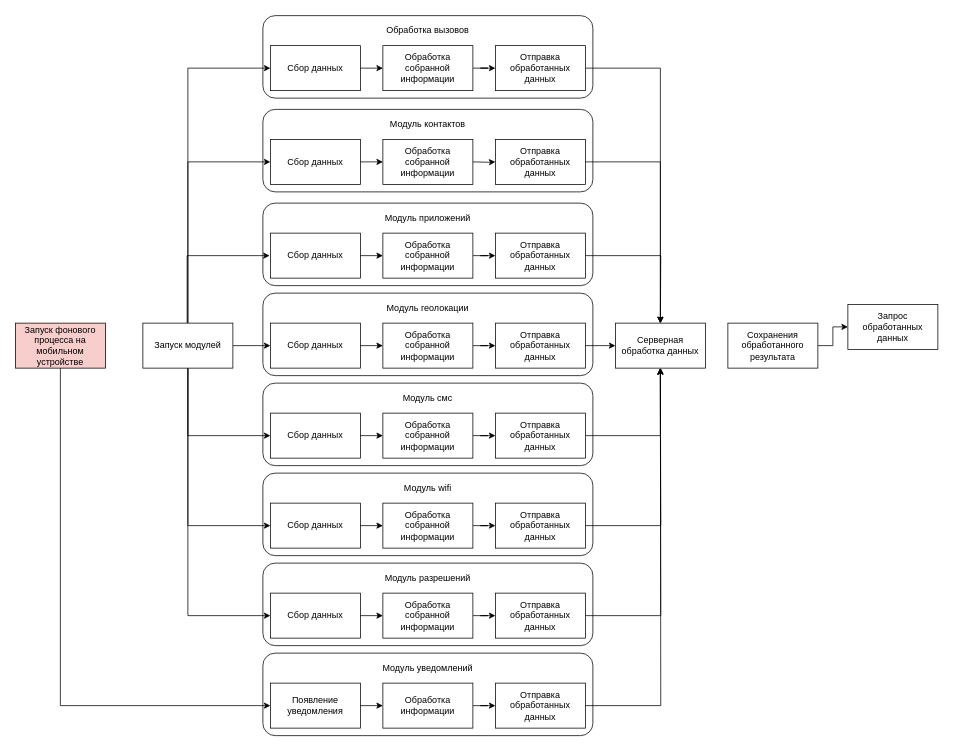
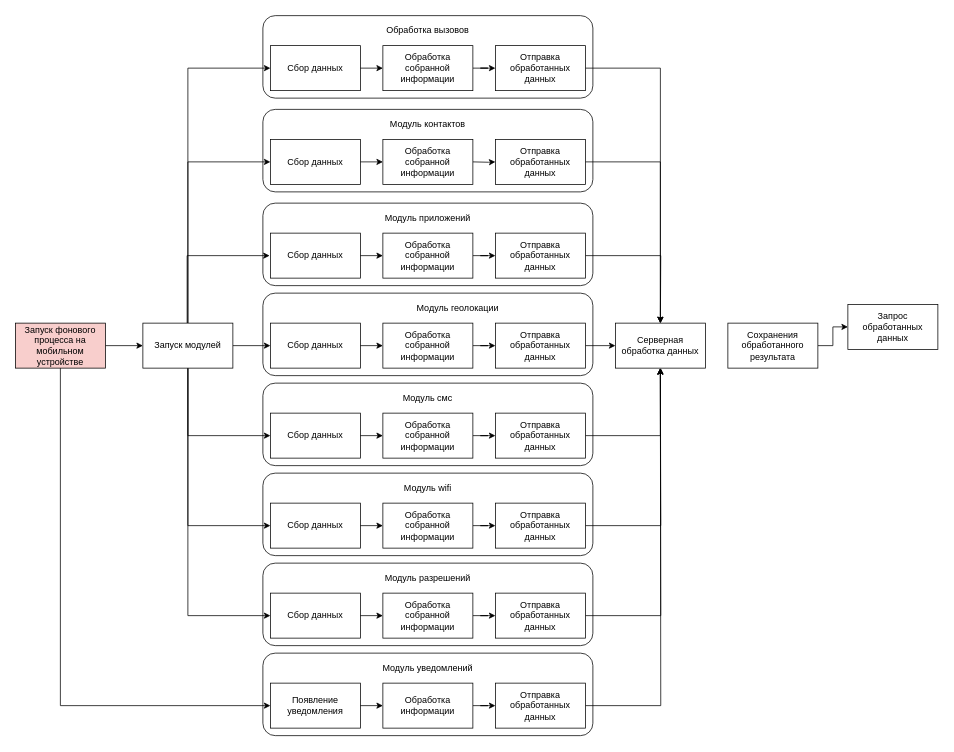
(428, 308) -> (458, 308)
none -> (122, 345)
